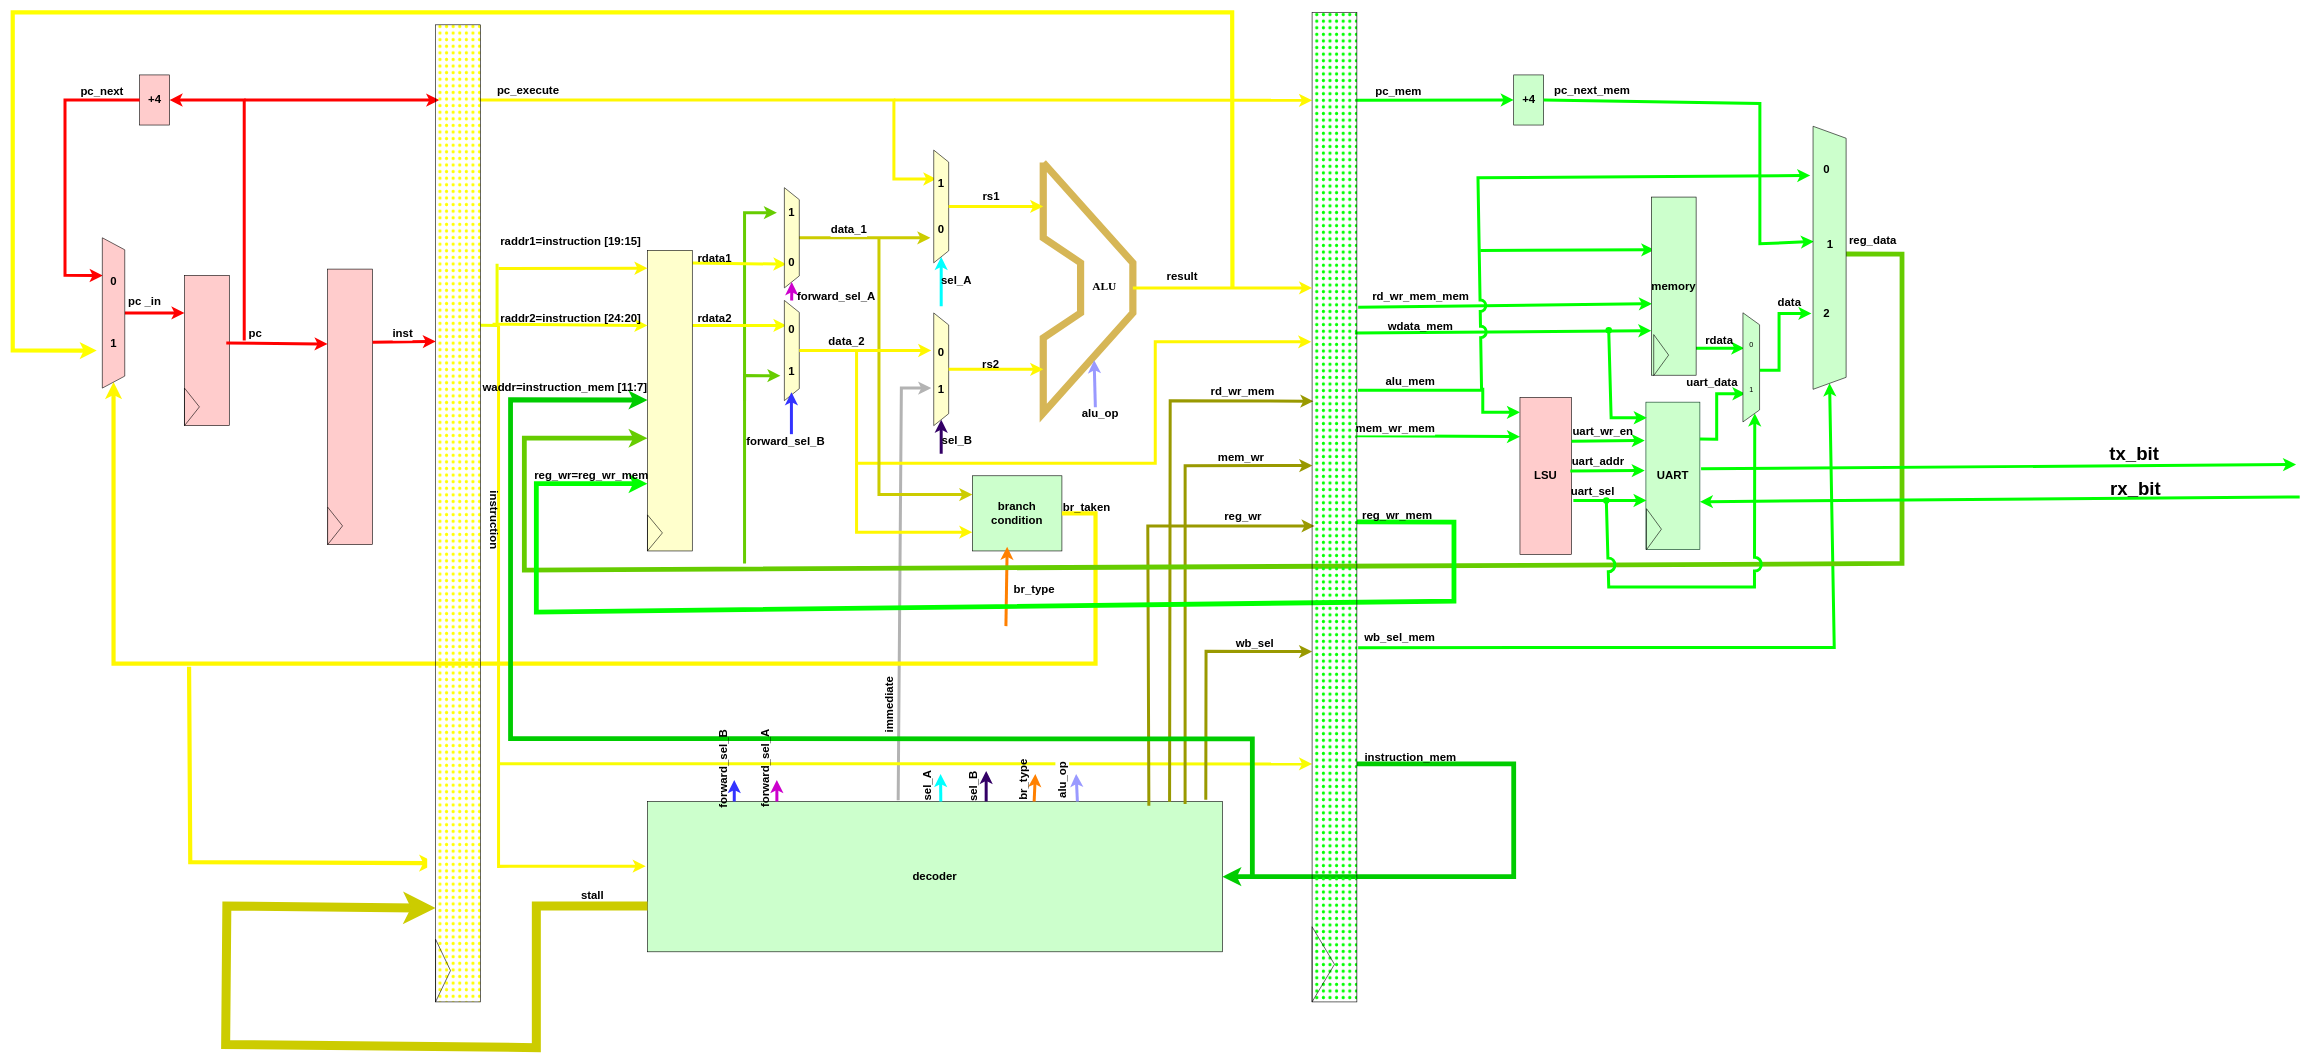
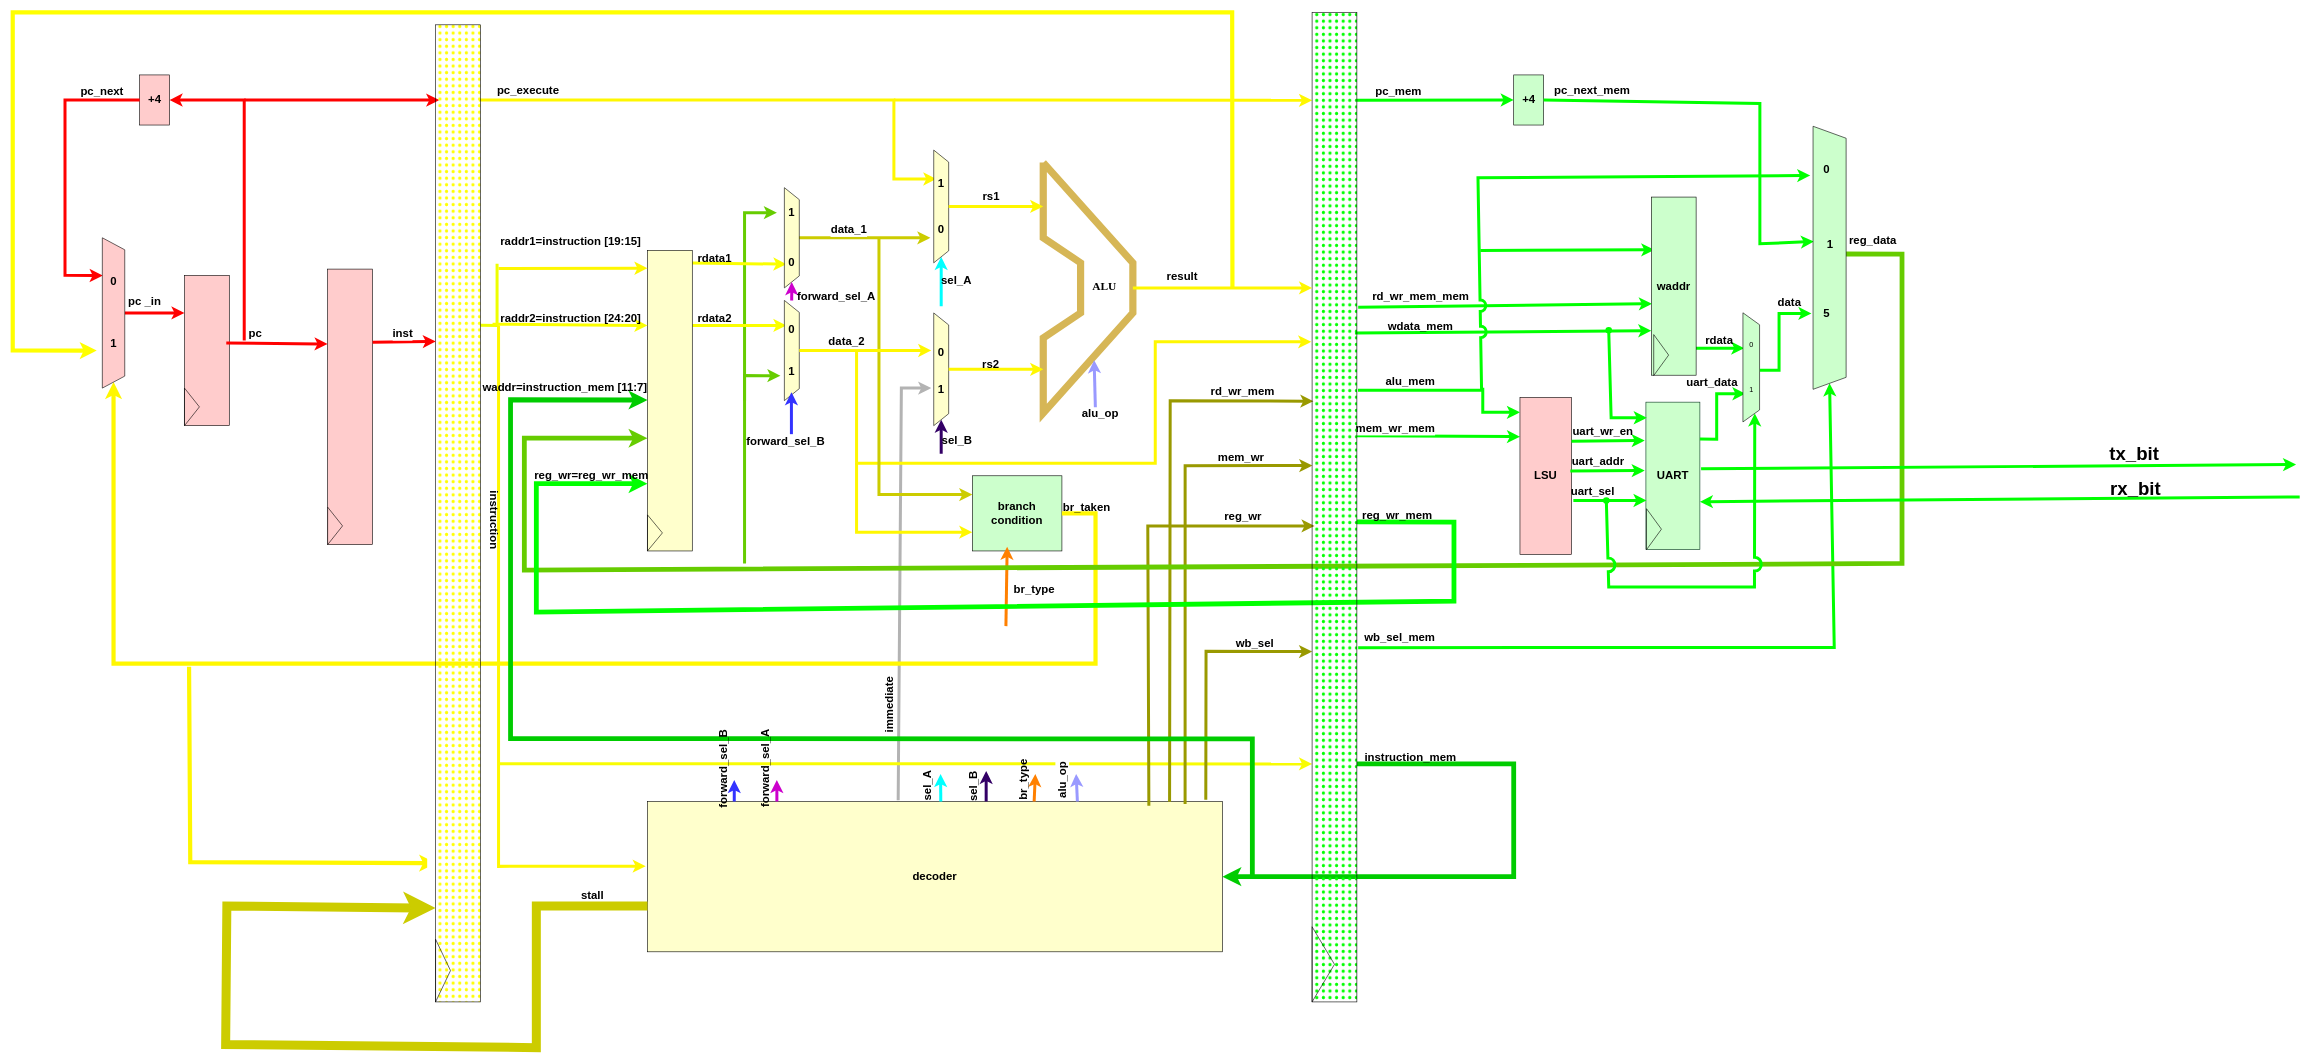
(1674, 287) -> (1674, 287)
(1827, 314) -> (1827, 314)
(935, 877) -> (935, 877)
